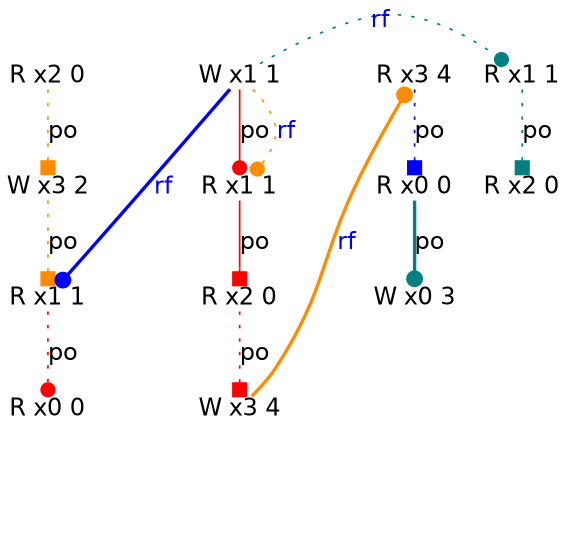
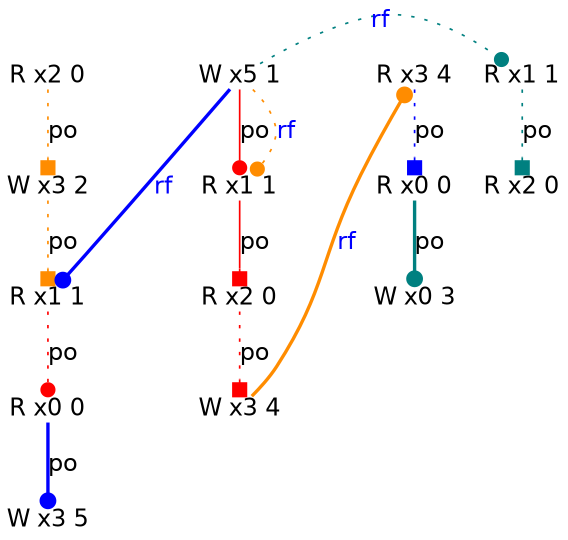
(240, 76) -> (240, 76)
none -> (48, 520)
